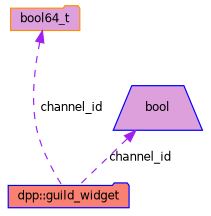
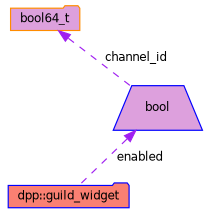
(35, 116) -> (100, 62)
(138, 158) -> (138, 158)
